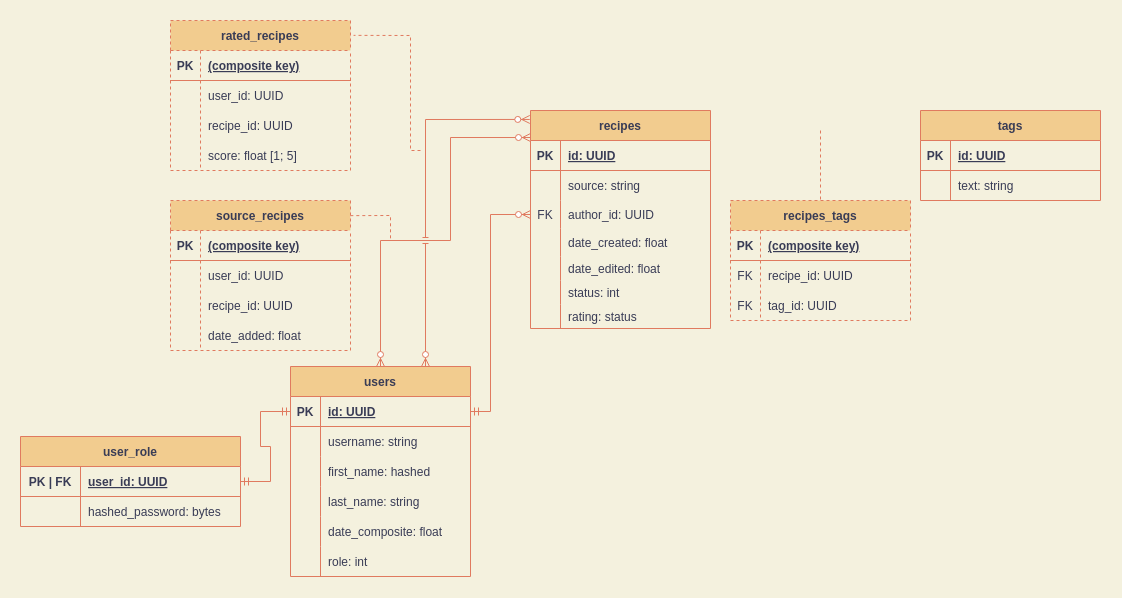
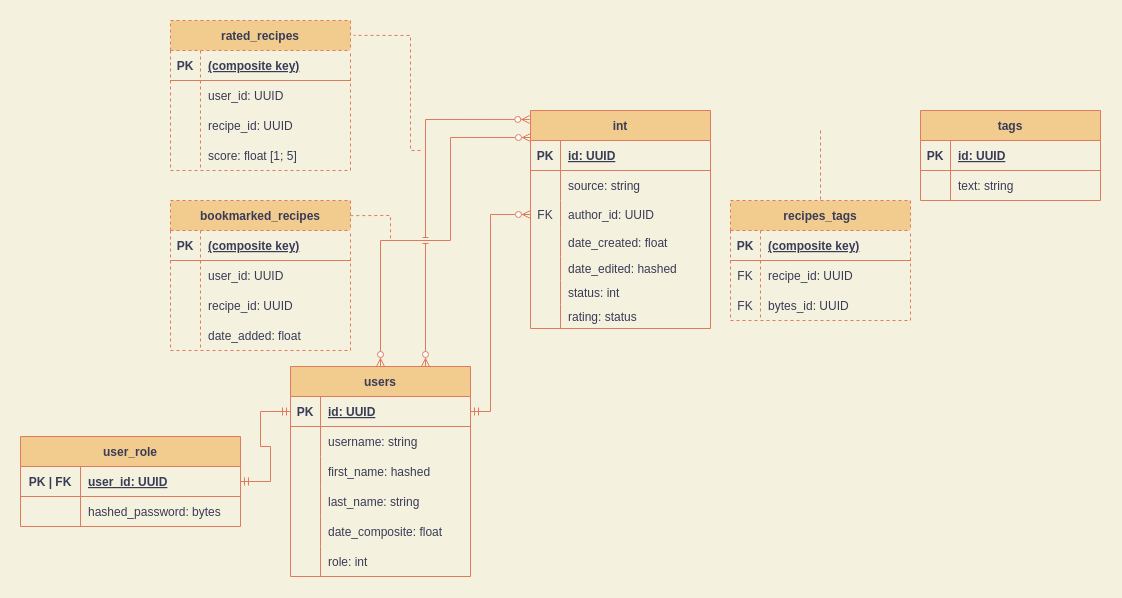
(620, 126) -> (620, 126)
(260, 216) -> (260, 216)
(622, 269) -> (627, 269)
(804, 306) -> (810, 306)
